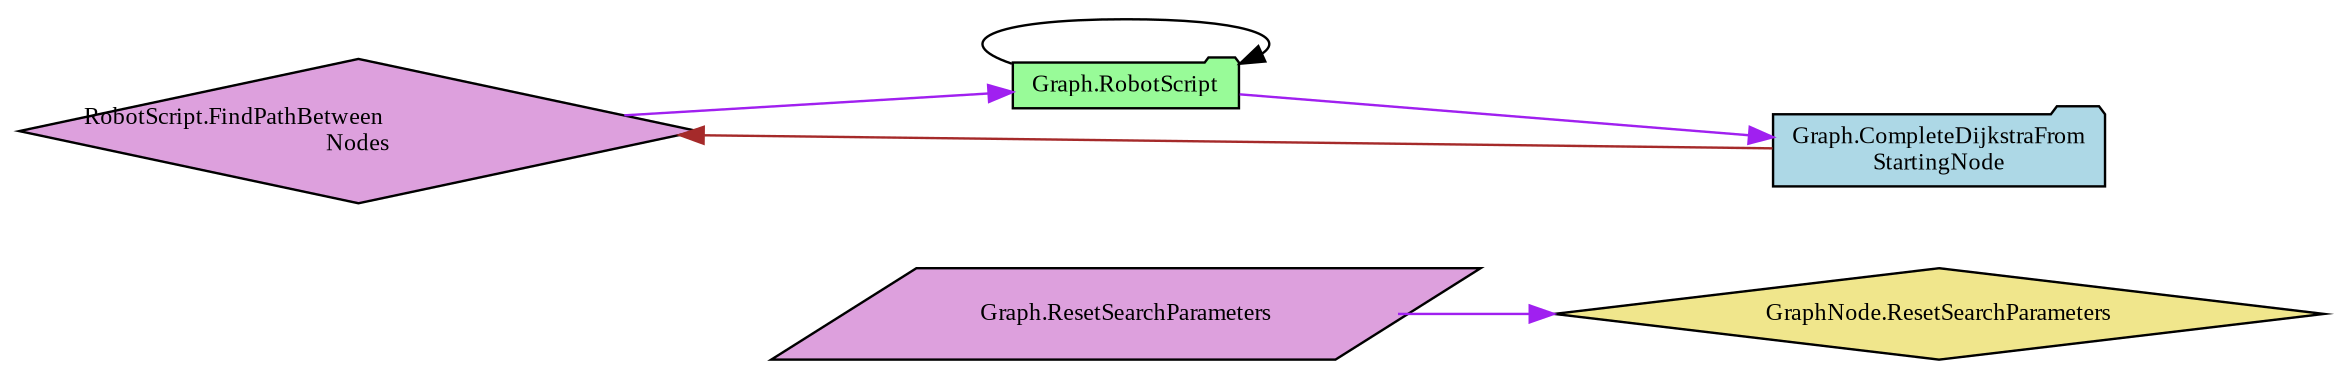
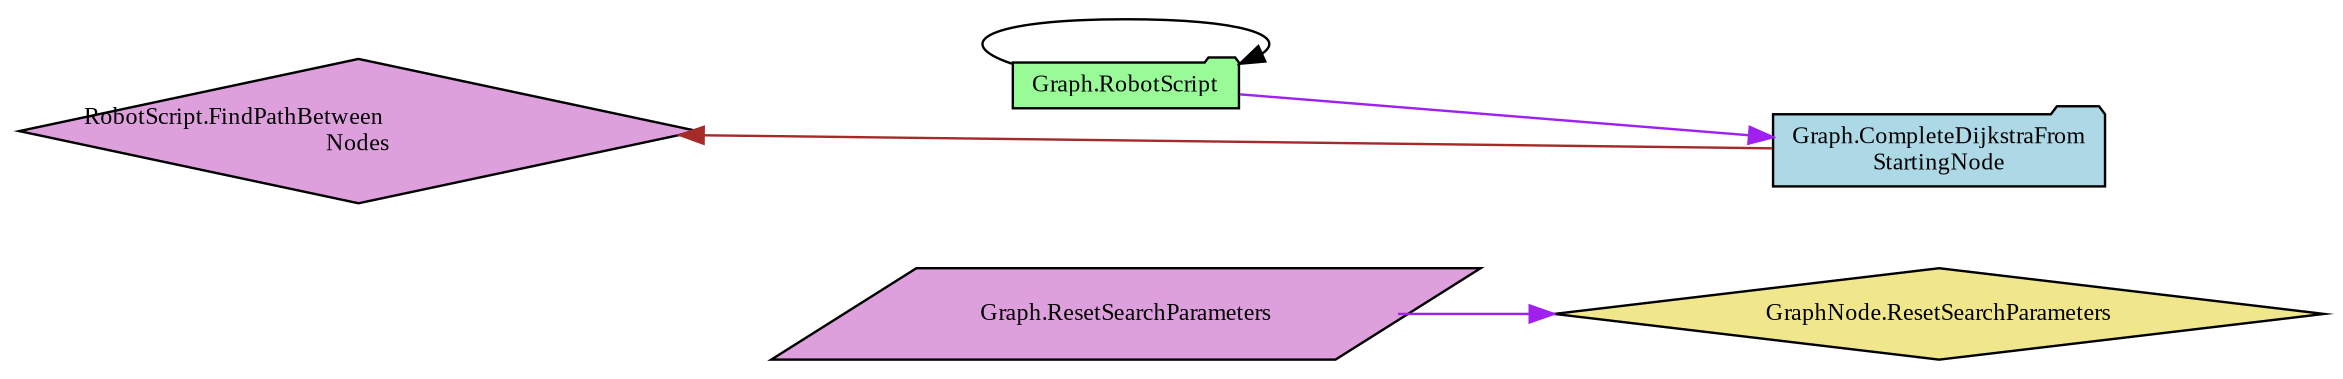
(806, 104) -> none
